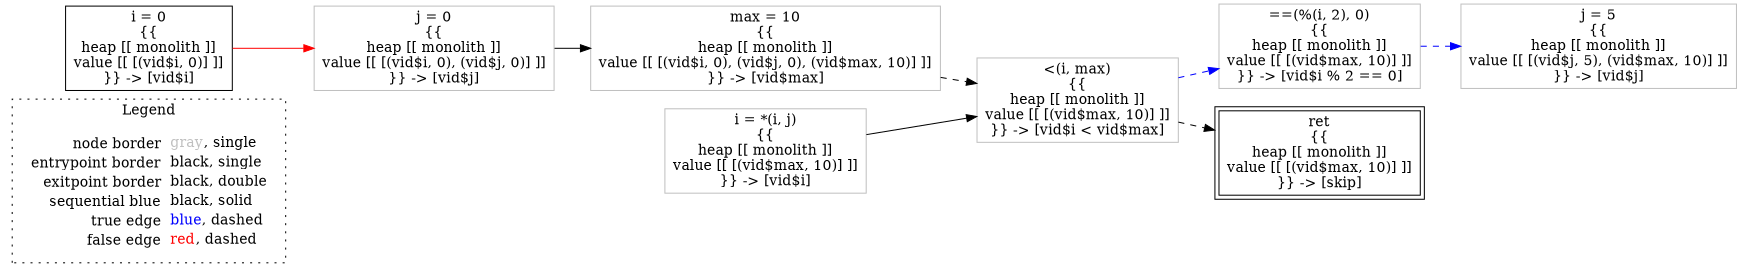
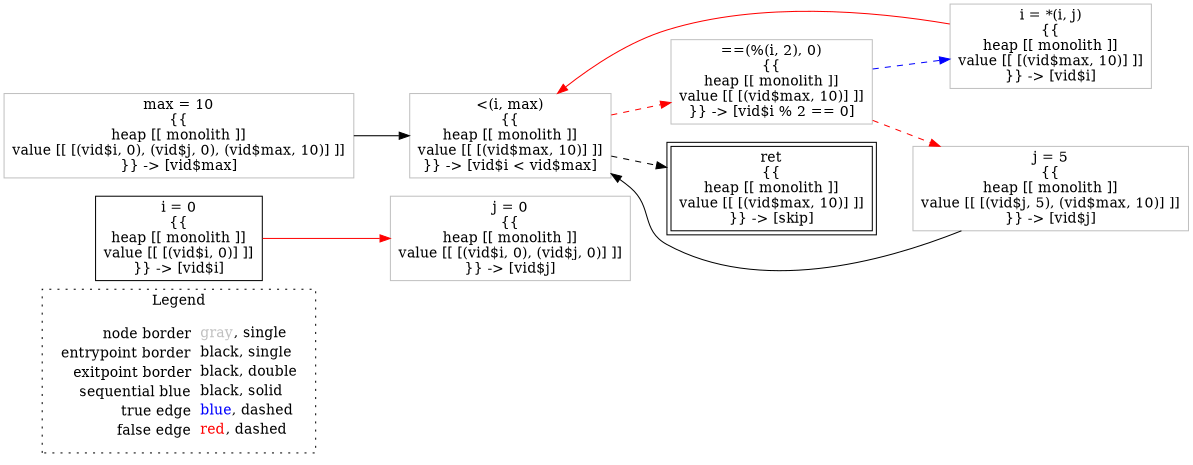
(1435, 46) -> (901, 131)
(567, 48) -> none
none -> (906, 65)
(1194, 74) -> (636, 110)
(954, 80) -> (376, 136)
(917, 126) -> (750, 14)
none -> (773, 270)
